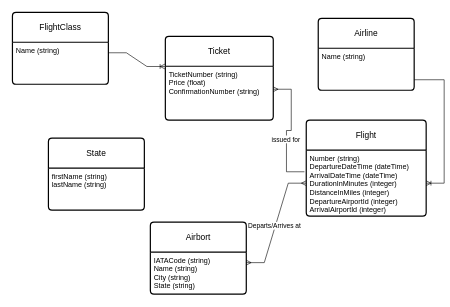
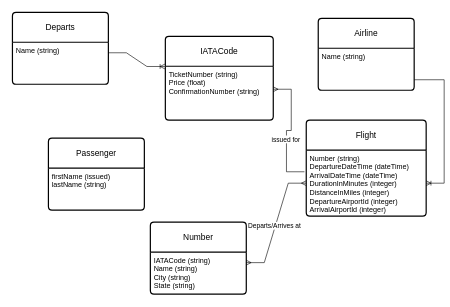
(60, 27) -> (60, 27)
(219, 51) -> (219, 51)
(96, 153) -> (96, 153)
(85, 181) -> (85, 181)
(198, 237) -> (198, 237)
